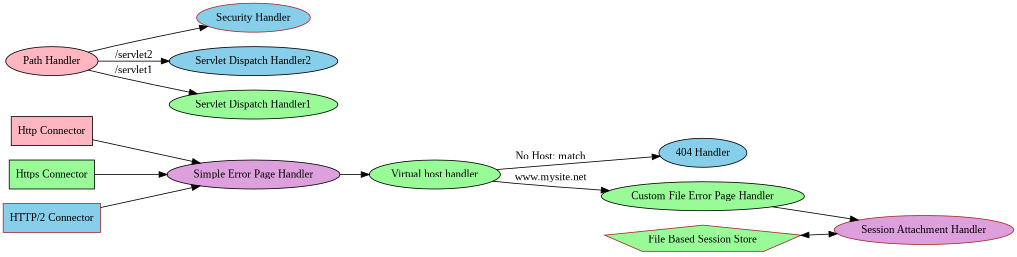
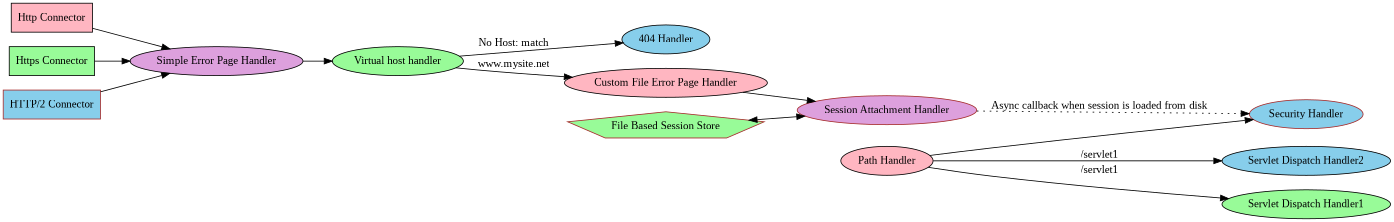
(134, 55) -> (1099, 155)
none -> (1109, 112)
(703, 196) -> (666, 83)
